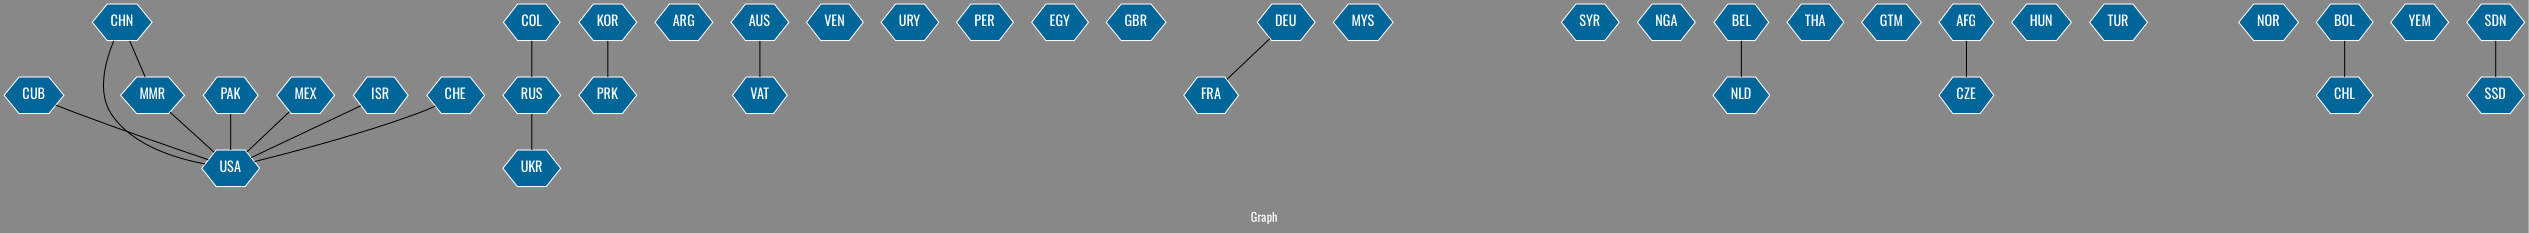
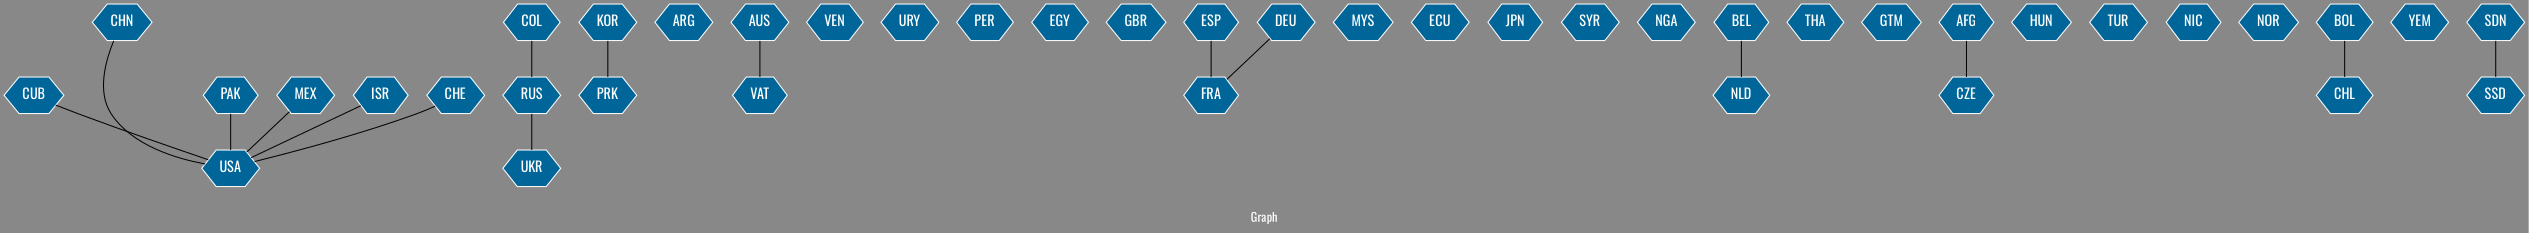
none -> (1211, 22)
none -> (1440, 22)
none -> (1515, 22)
none -> (2194, 22)
(153, 95) -> none
